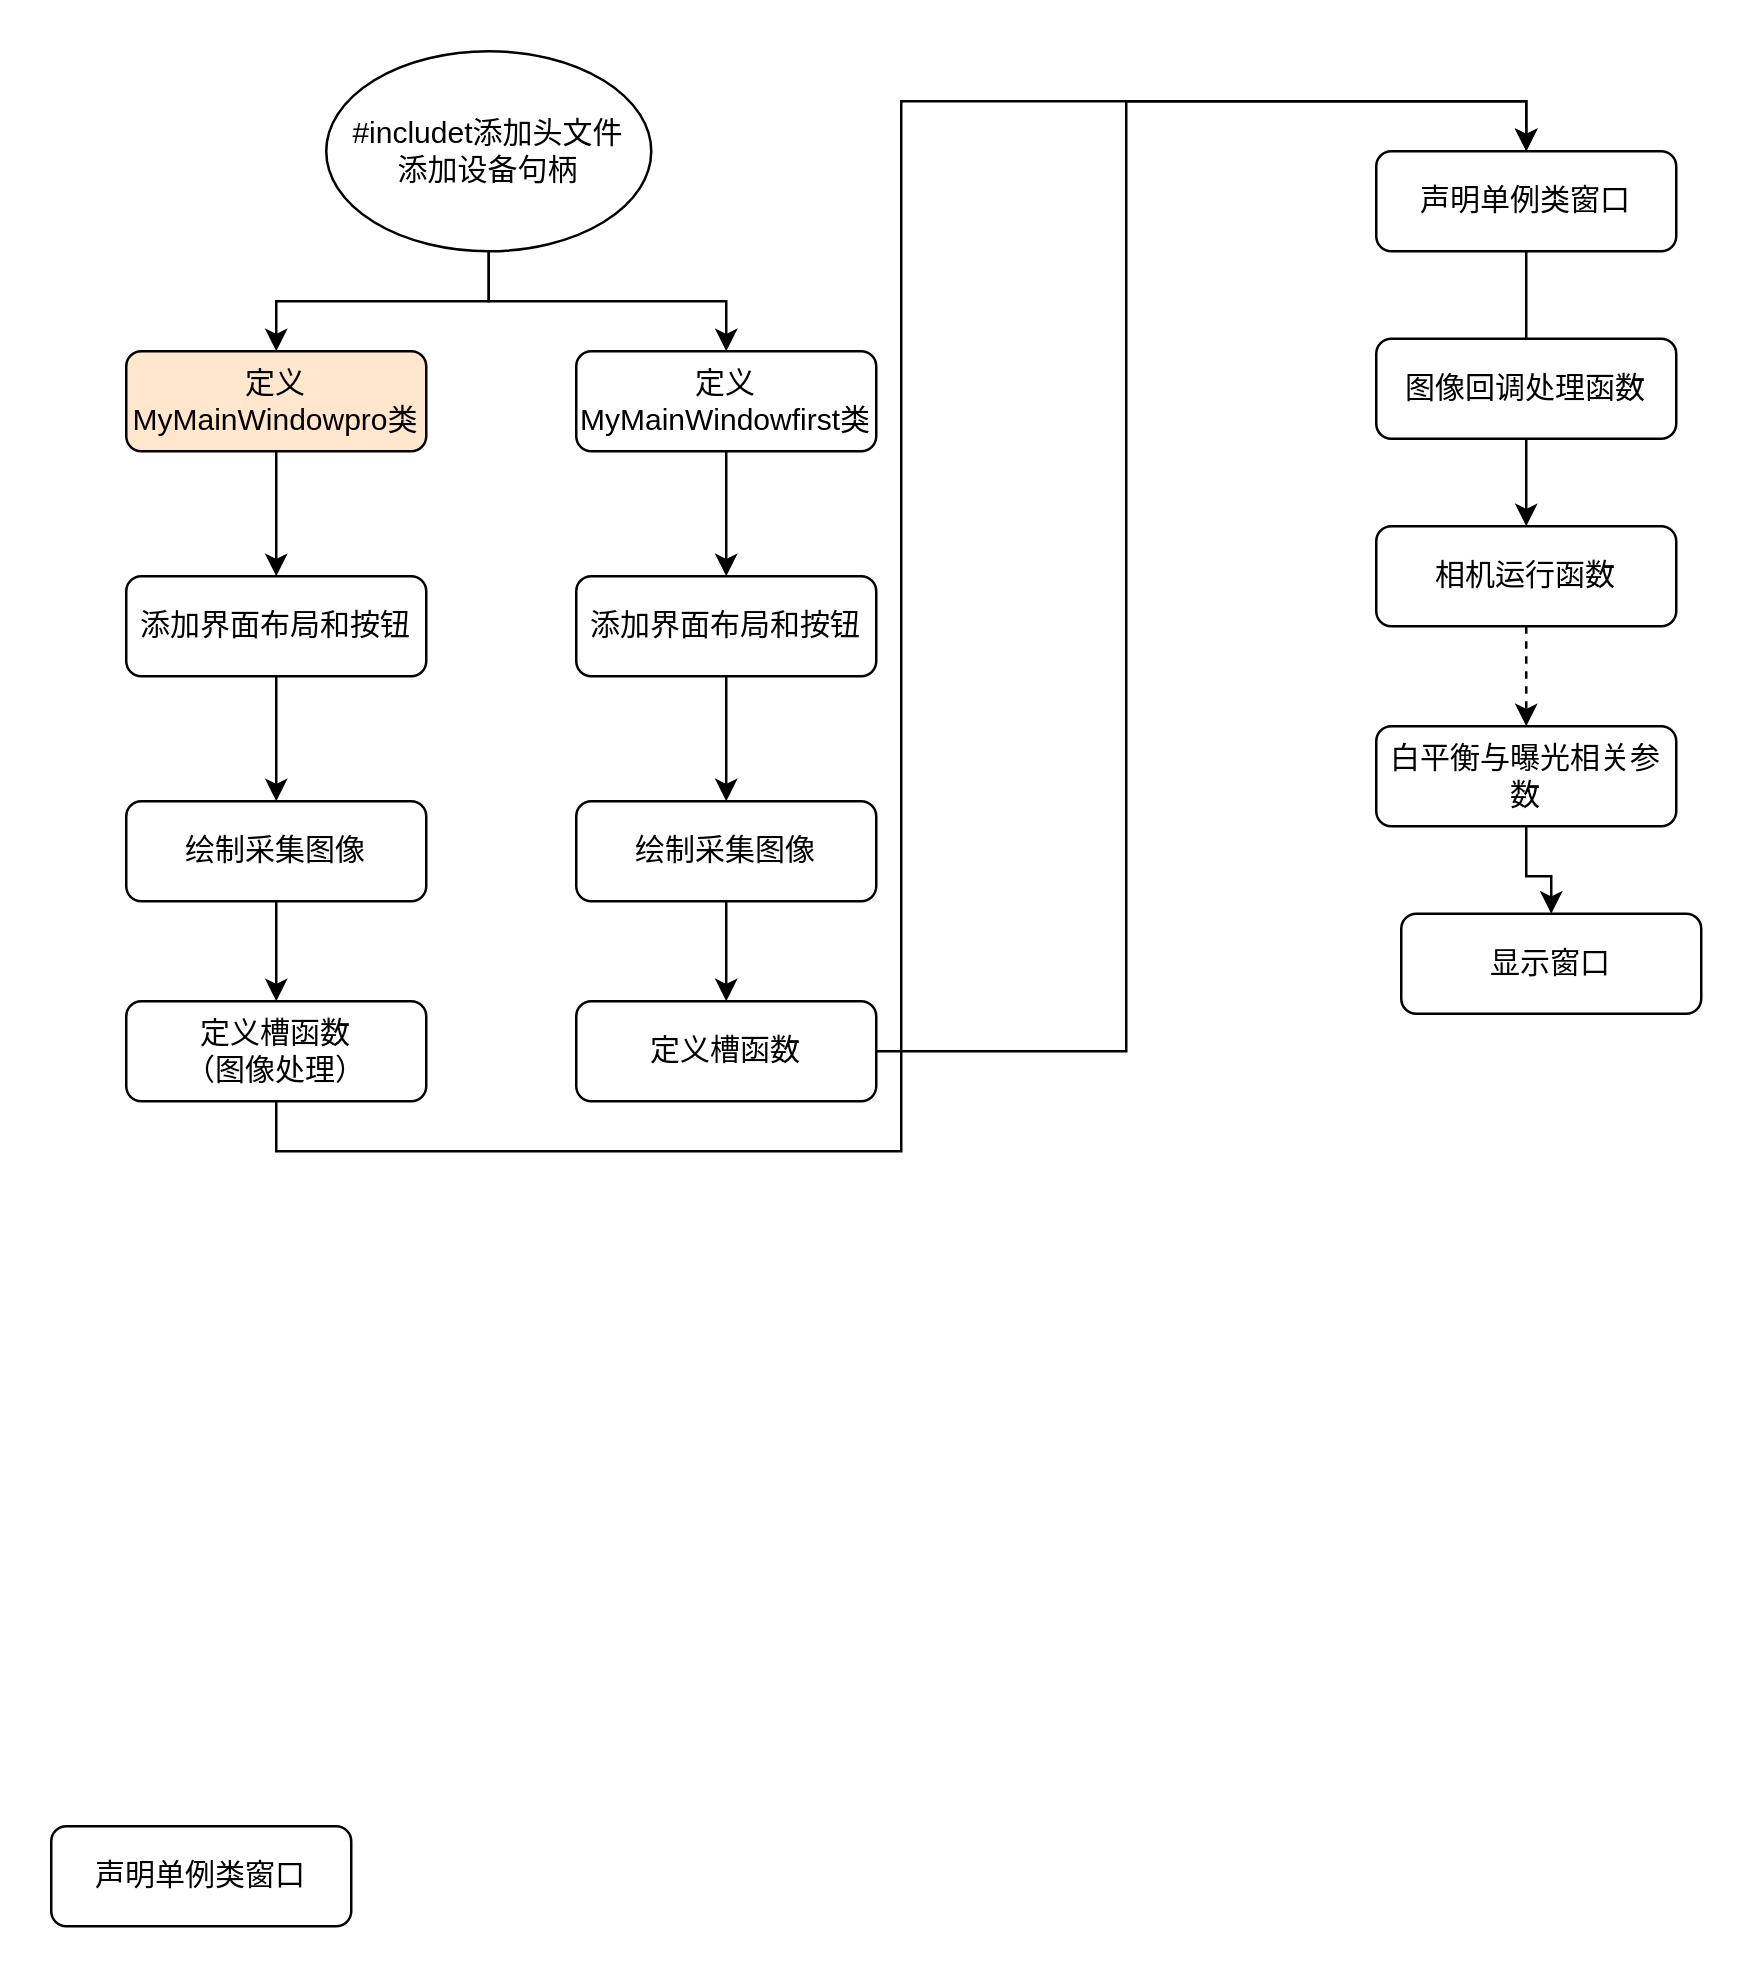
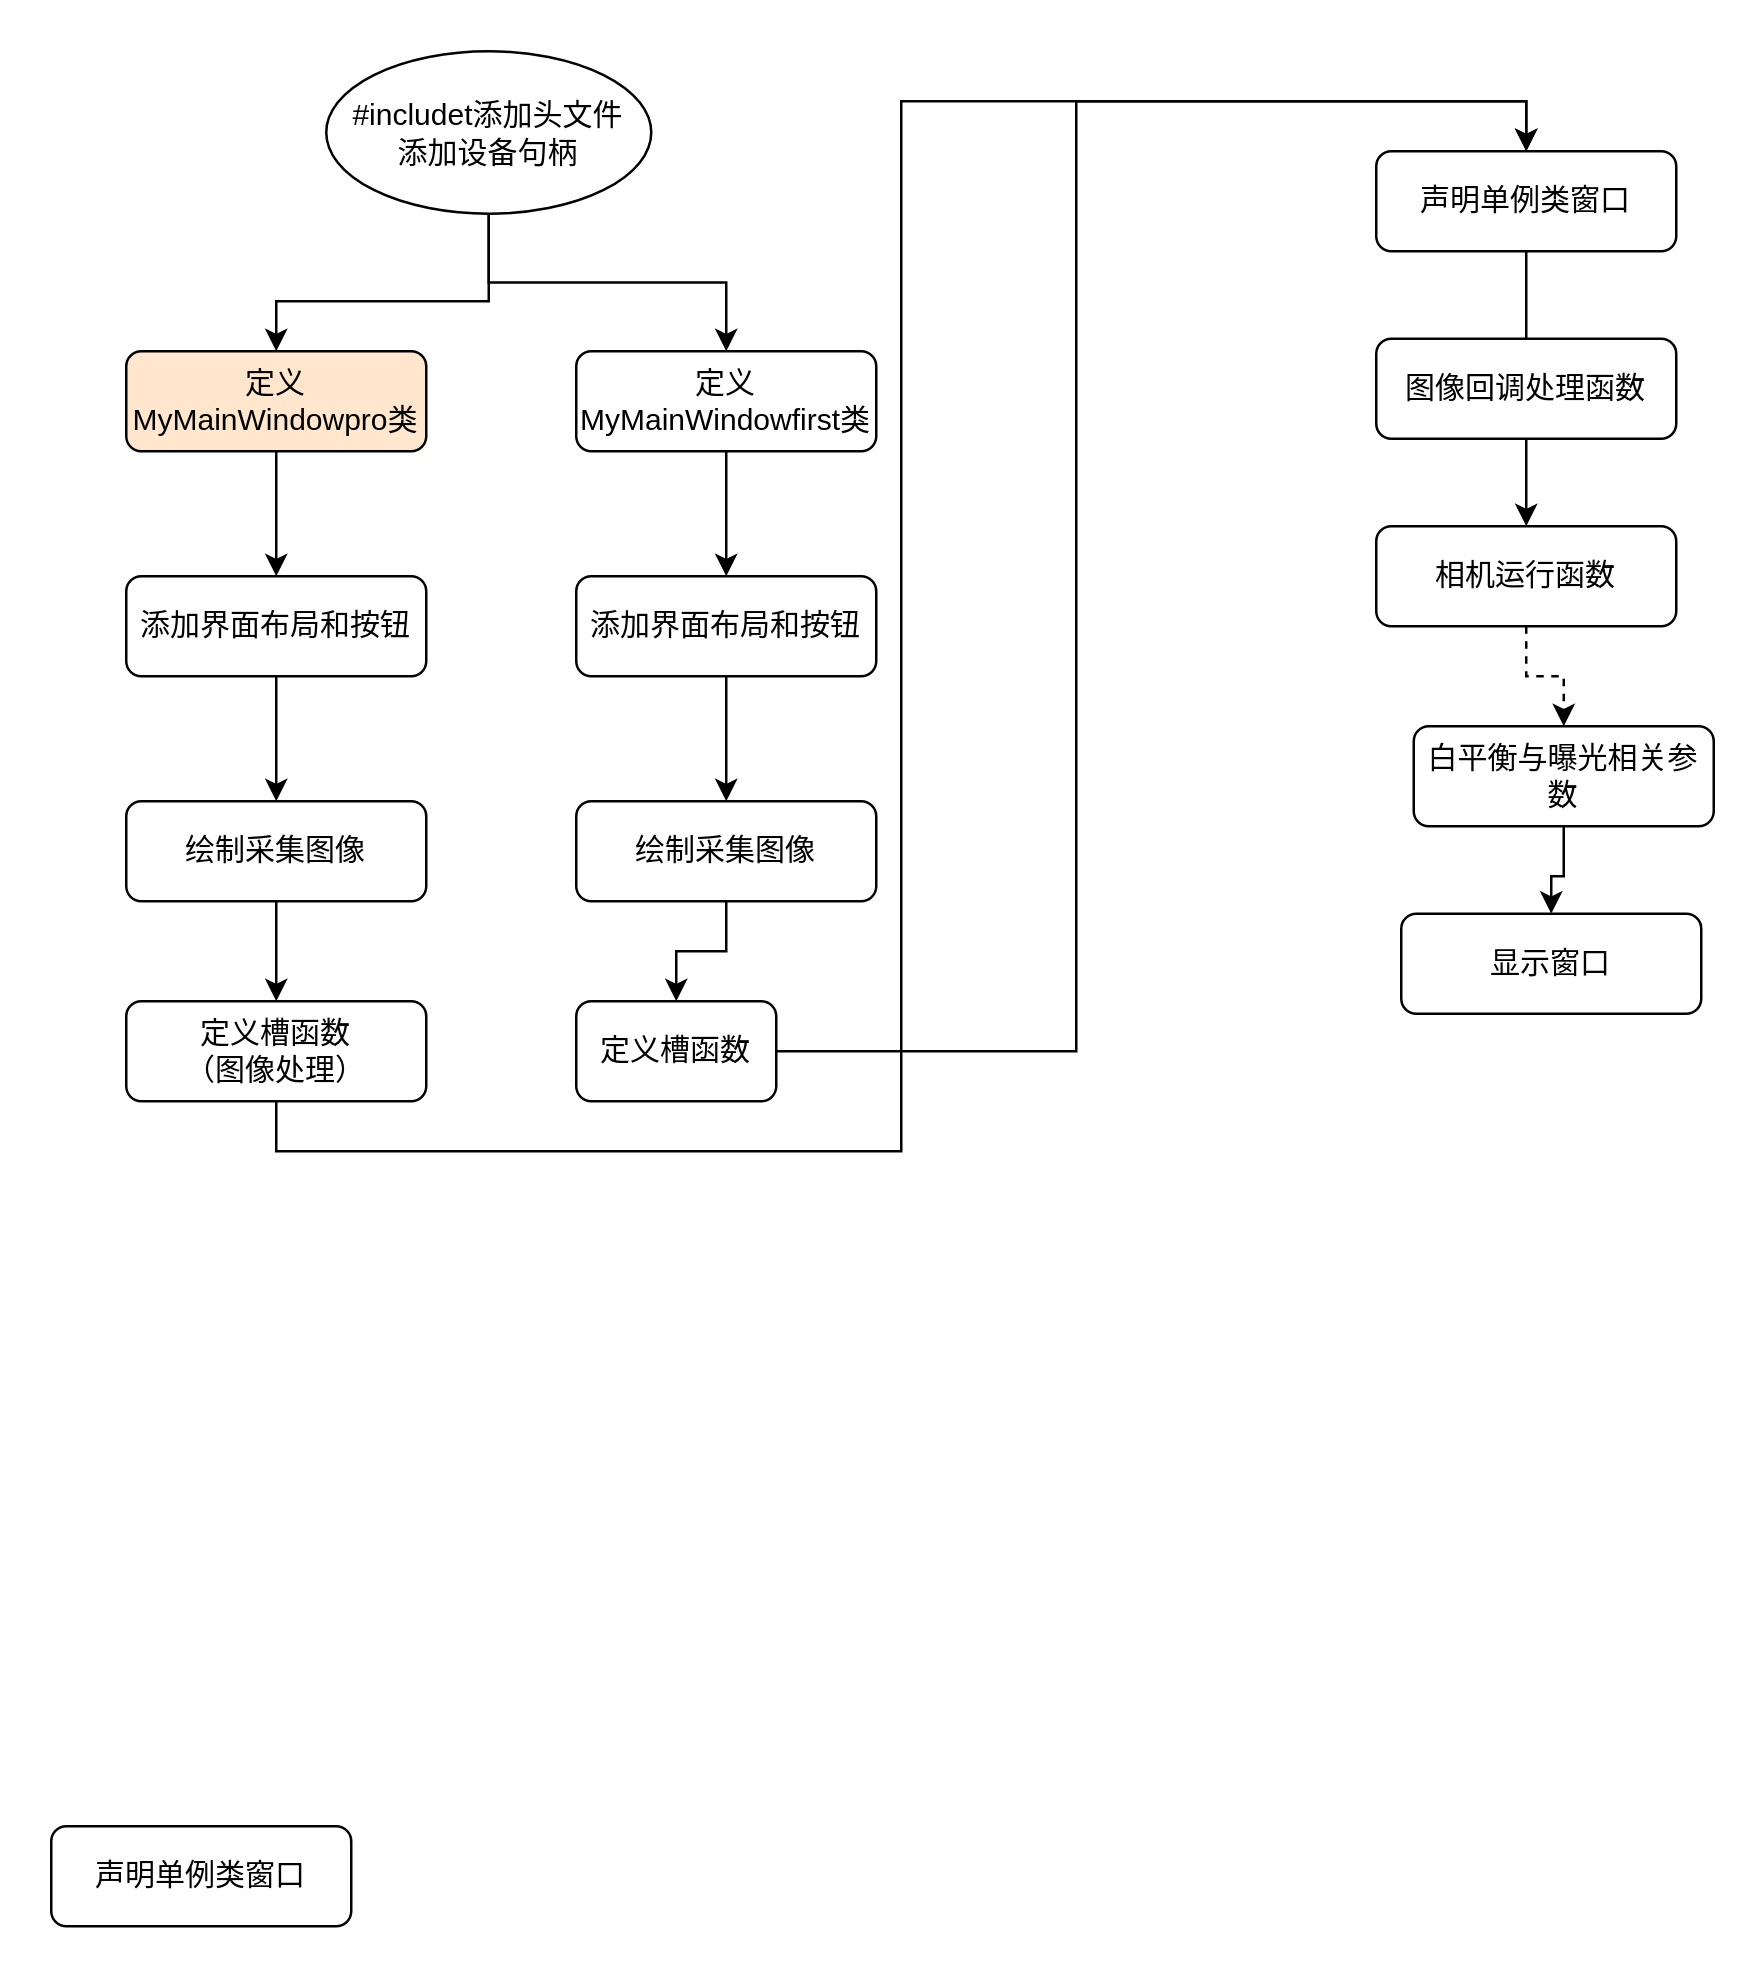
(489, 151) -> (489, 133)
(1526, 776) -> (1564, 776)
(726, 1051) -> (676, 1051)
